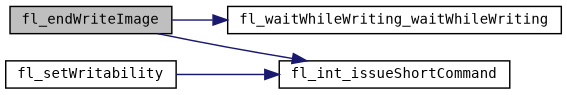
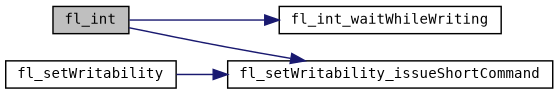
(91, 20) -> (91, 20)
(395, 20) -> (390, 20)
(395, 74) -> (390, 74)
